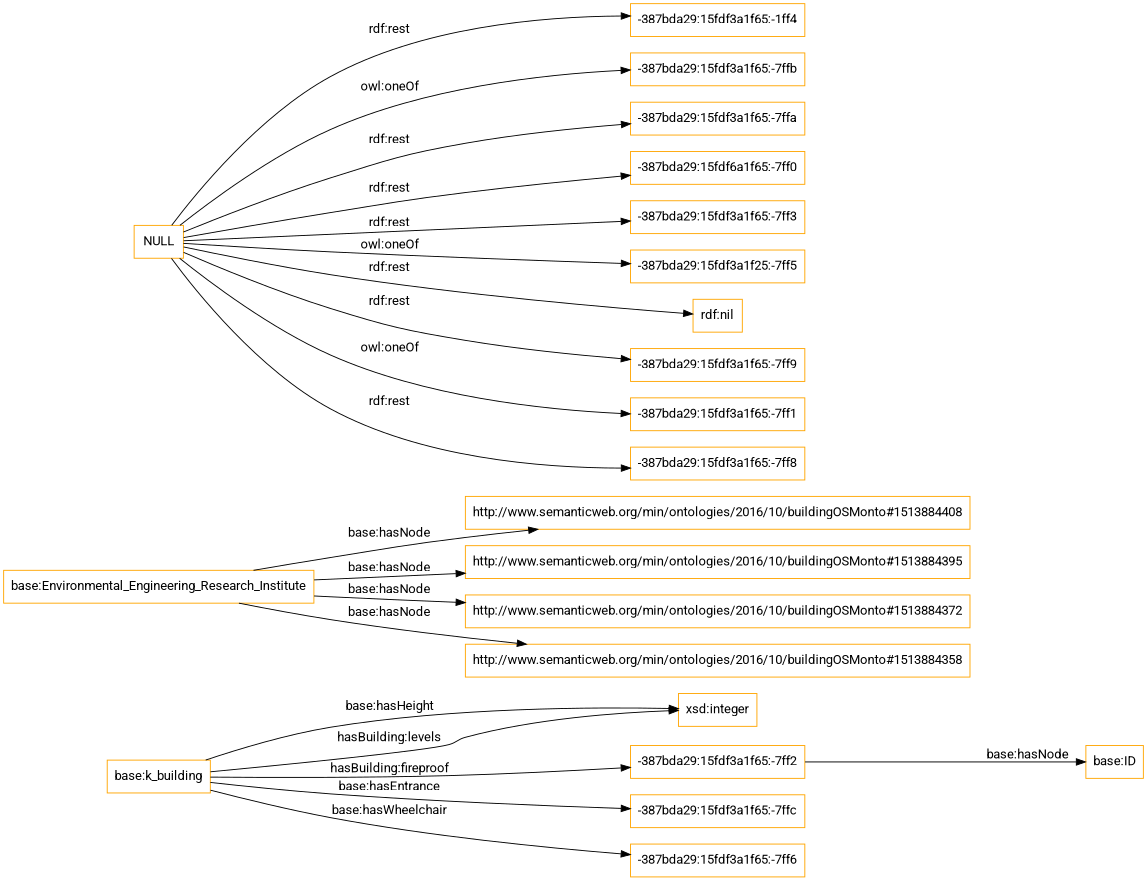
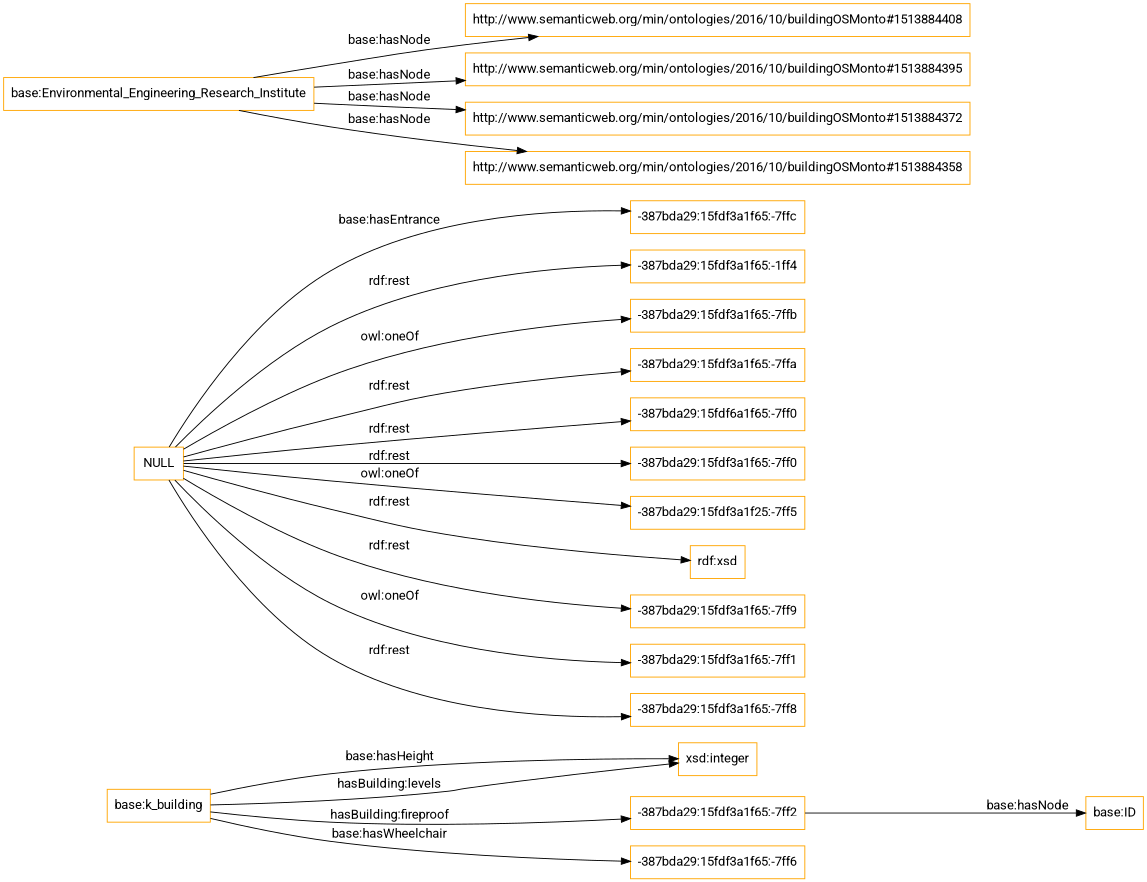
(718, 217) -> (718, 464)
(718, 316) -> (718, 562)
(416, 799) -> (357, 258)
